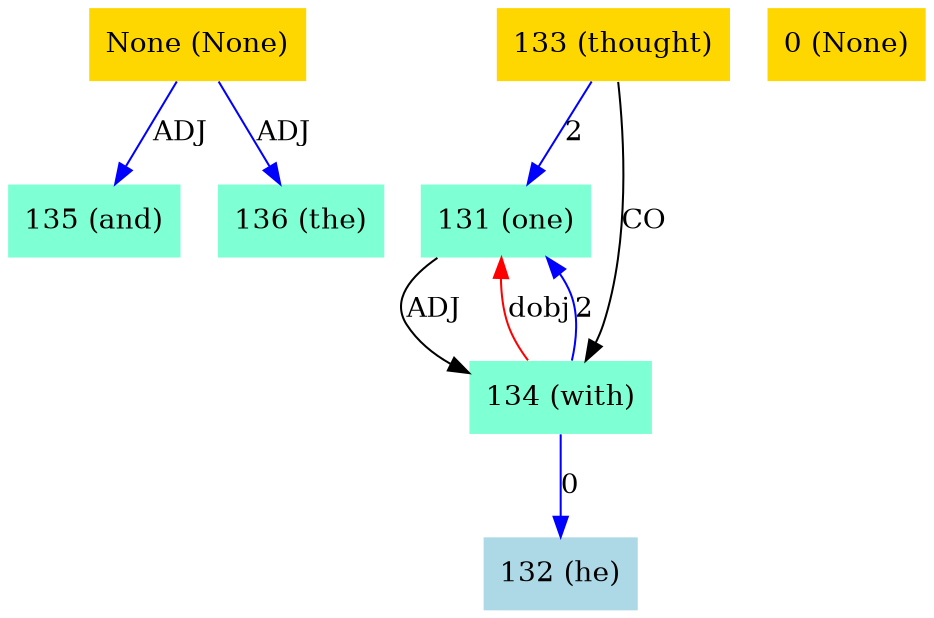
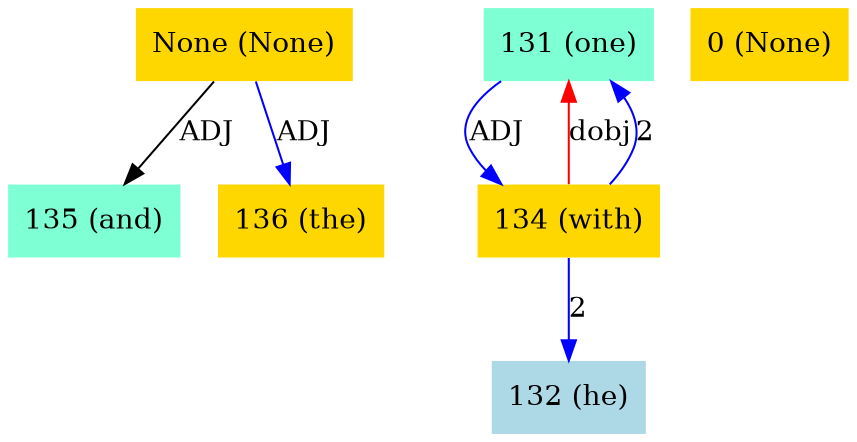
(613, 45) -> none
(151, 124) -> (176, 125)
(301, 221) -> (301, 221)
(402, 314) -> (467, 122)
(561, 397) -> (569, 221)
(571, 486) -> (579, 309)
